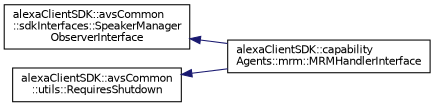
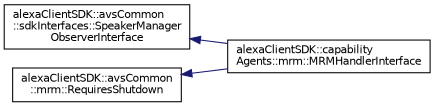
(97, 85) -> (97, 85)
